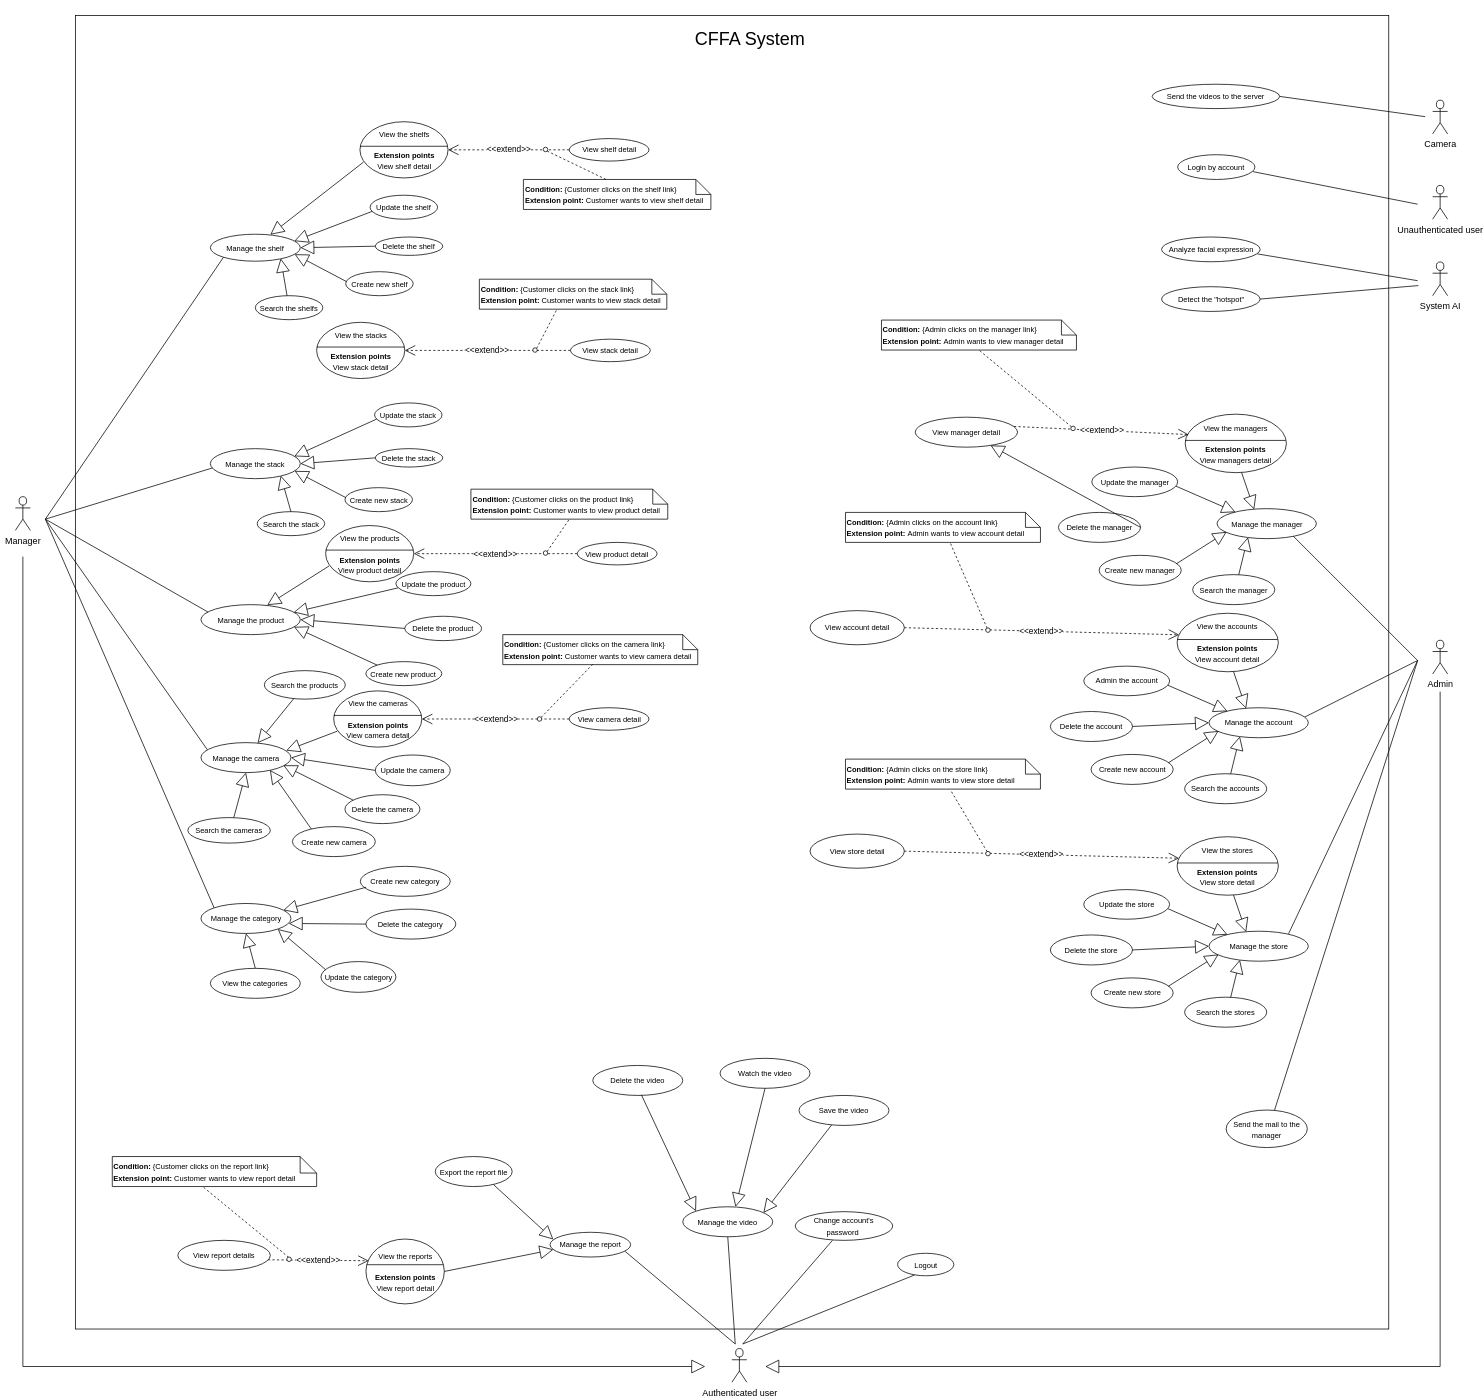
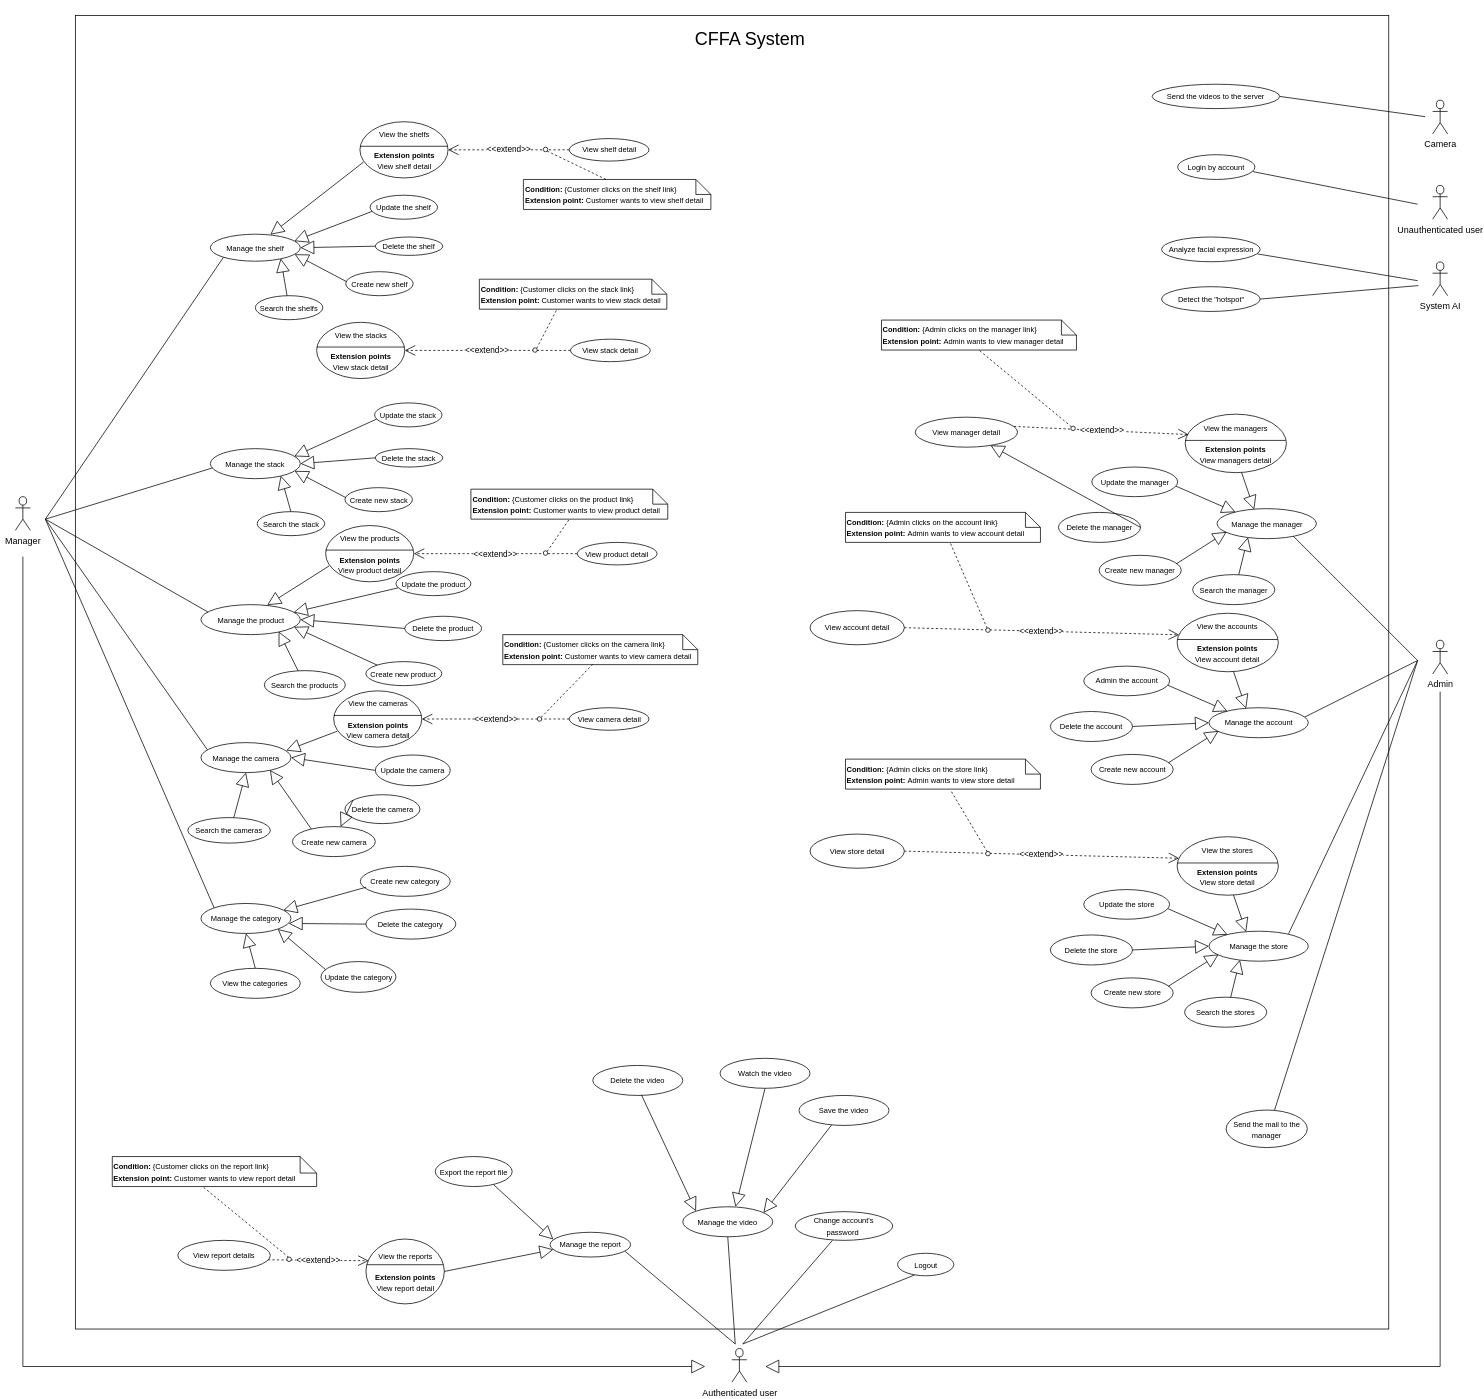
(280, 715) -> (291, 657)
(1234, 762) -> none
(324, 786) -> (350, 807)
(1226, 789) -> none
